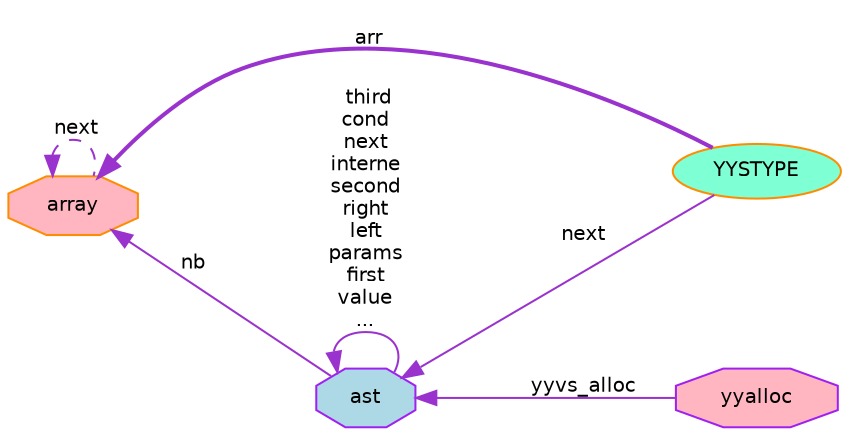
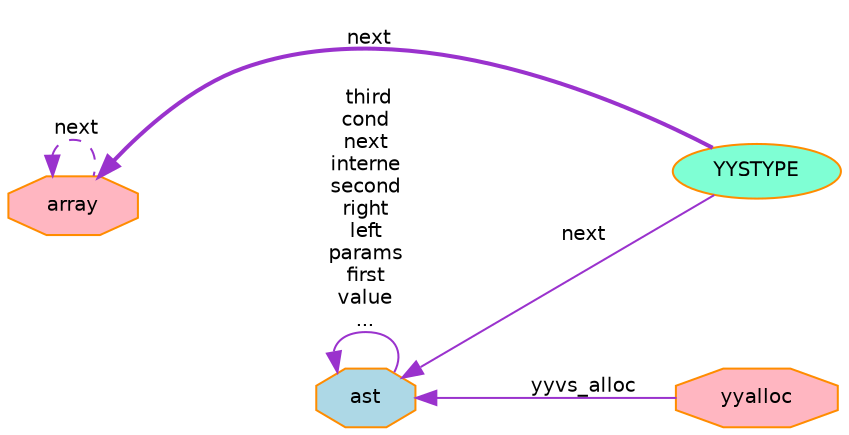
(366, 39) -> (366, 39)
(230, 309) -> none
(366, 398) -> (366, 398)
(757, 398) -> (757, 398)
